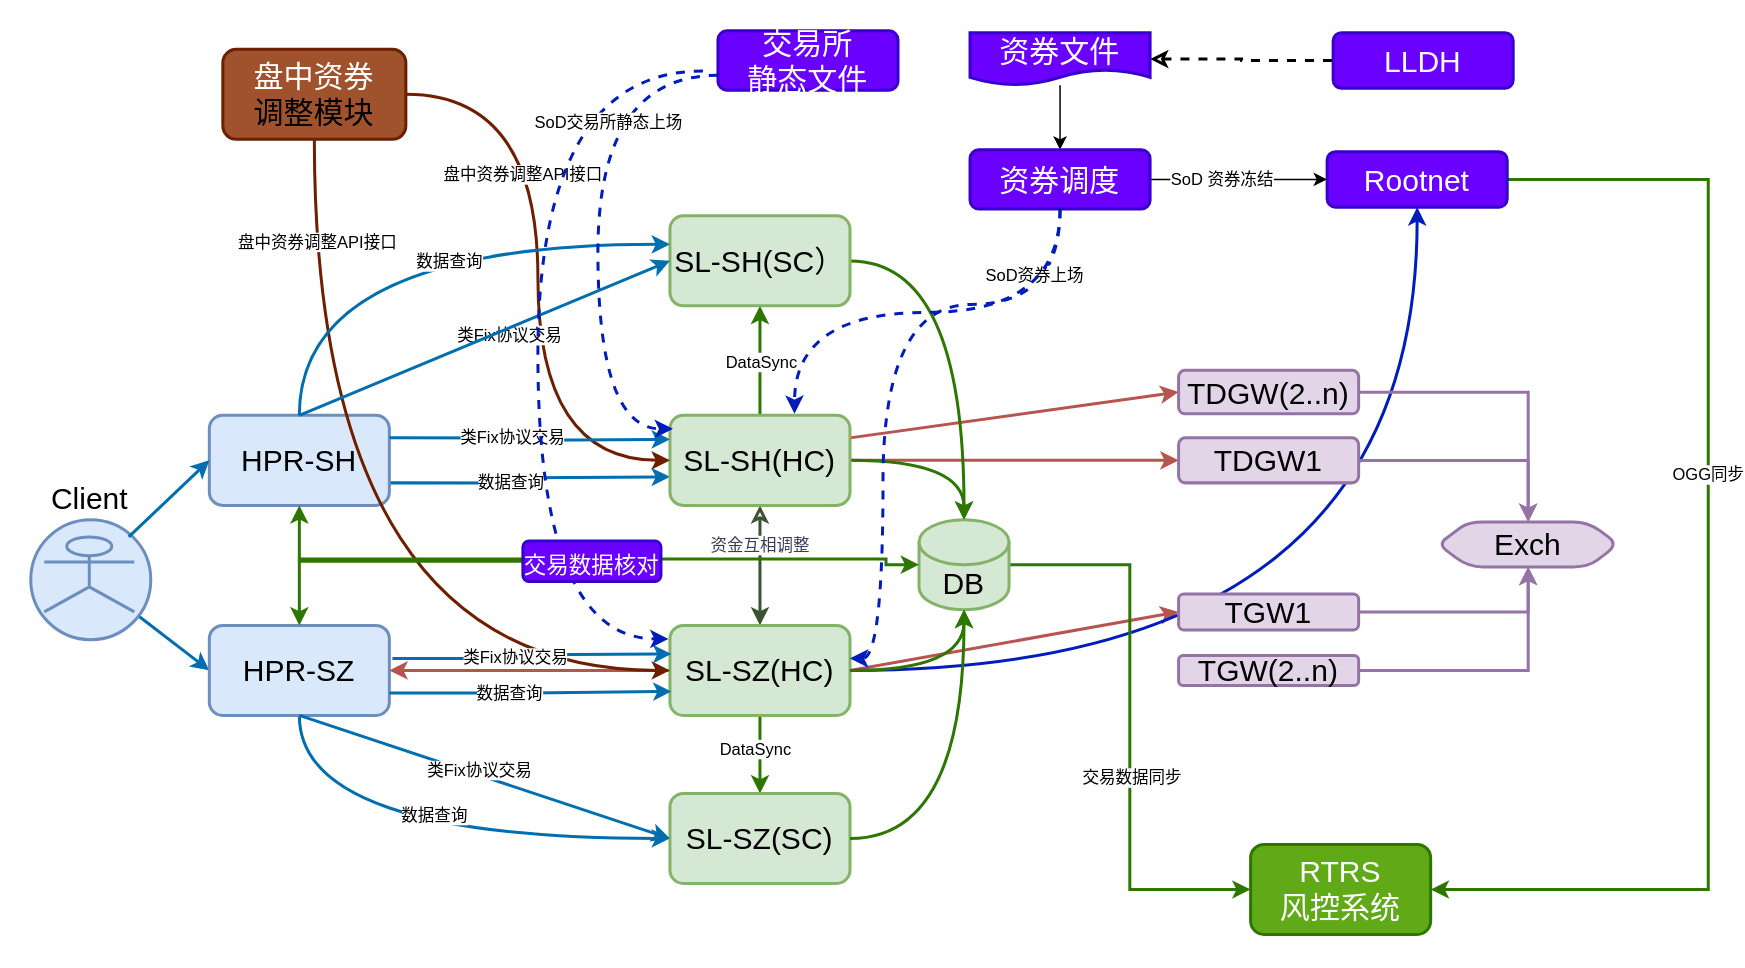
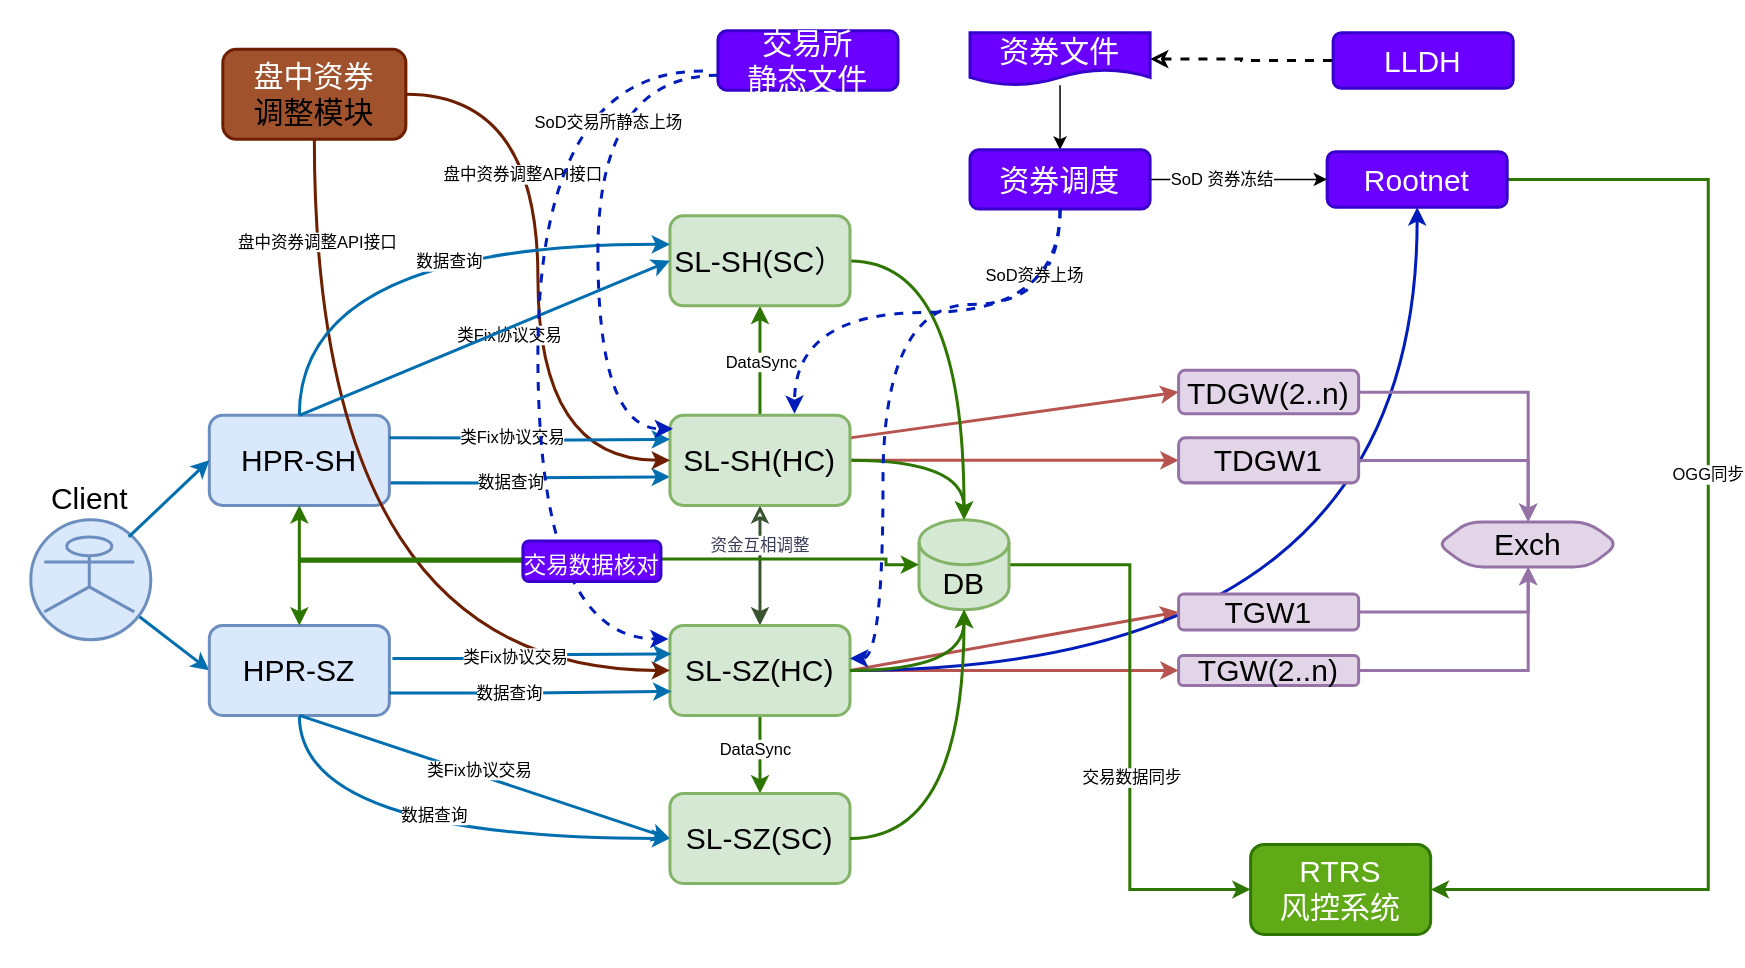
(518, 670) -> (1029, 670)
